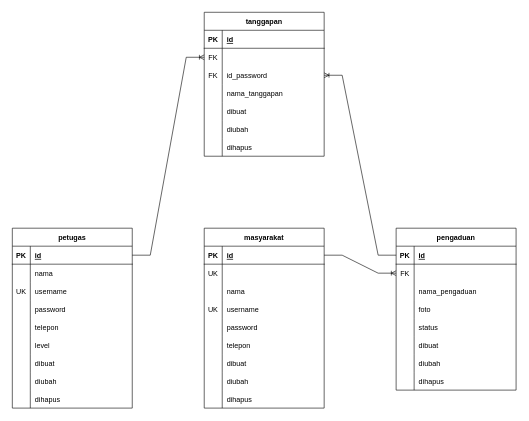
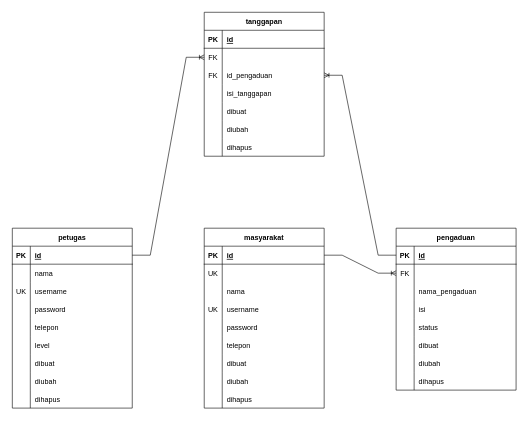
(248, 76) -> (250, 76)
(255, 94) -> (251, 94)
(427, 310) -> (423, 310)
